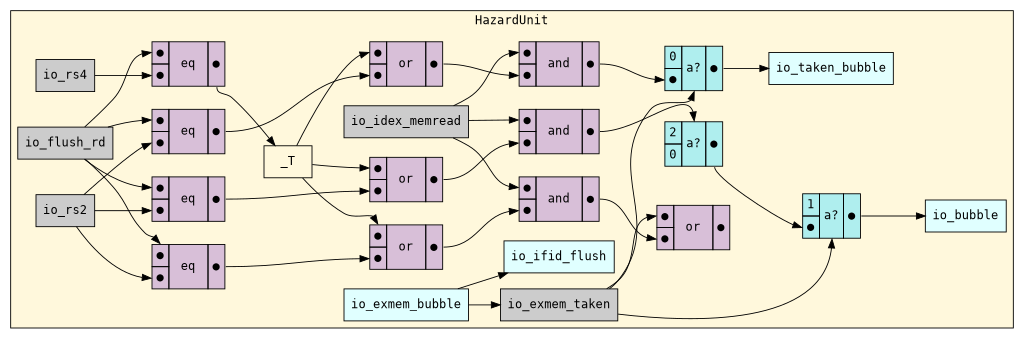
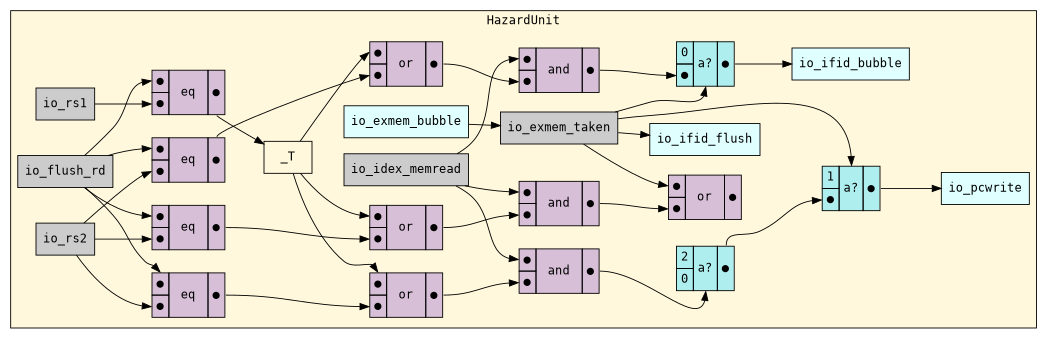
(831, 68) -> (851, 64)
(65, 76) -> (65, 104)
(966, 216) -> (985, 188)
(478, 282) -> (629, 134)
